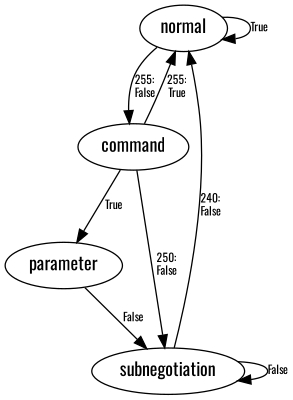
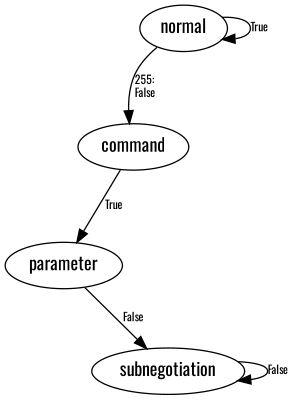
(158, 94) -> none
(199, 207) -> none
(150, 253) -> none
